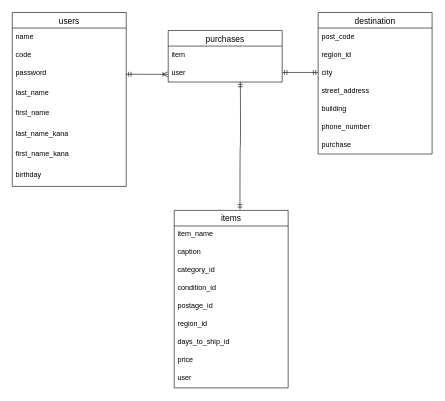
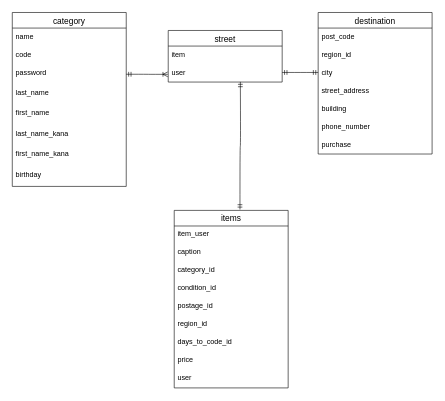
(69, 21) -> (69, 21)
(225, 39) -> (225, 39)
(195, 234) -> (195, 234)
(206, 342) -> (207, 342)
